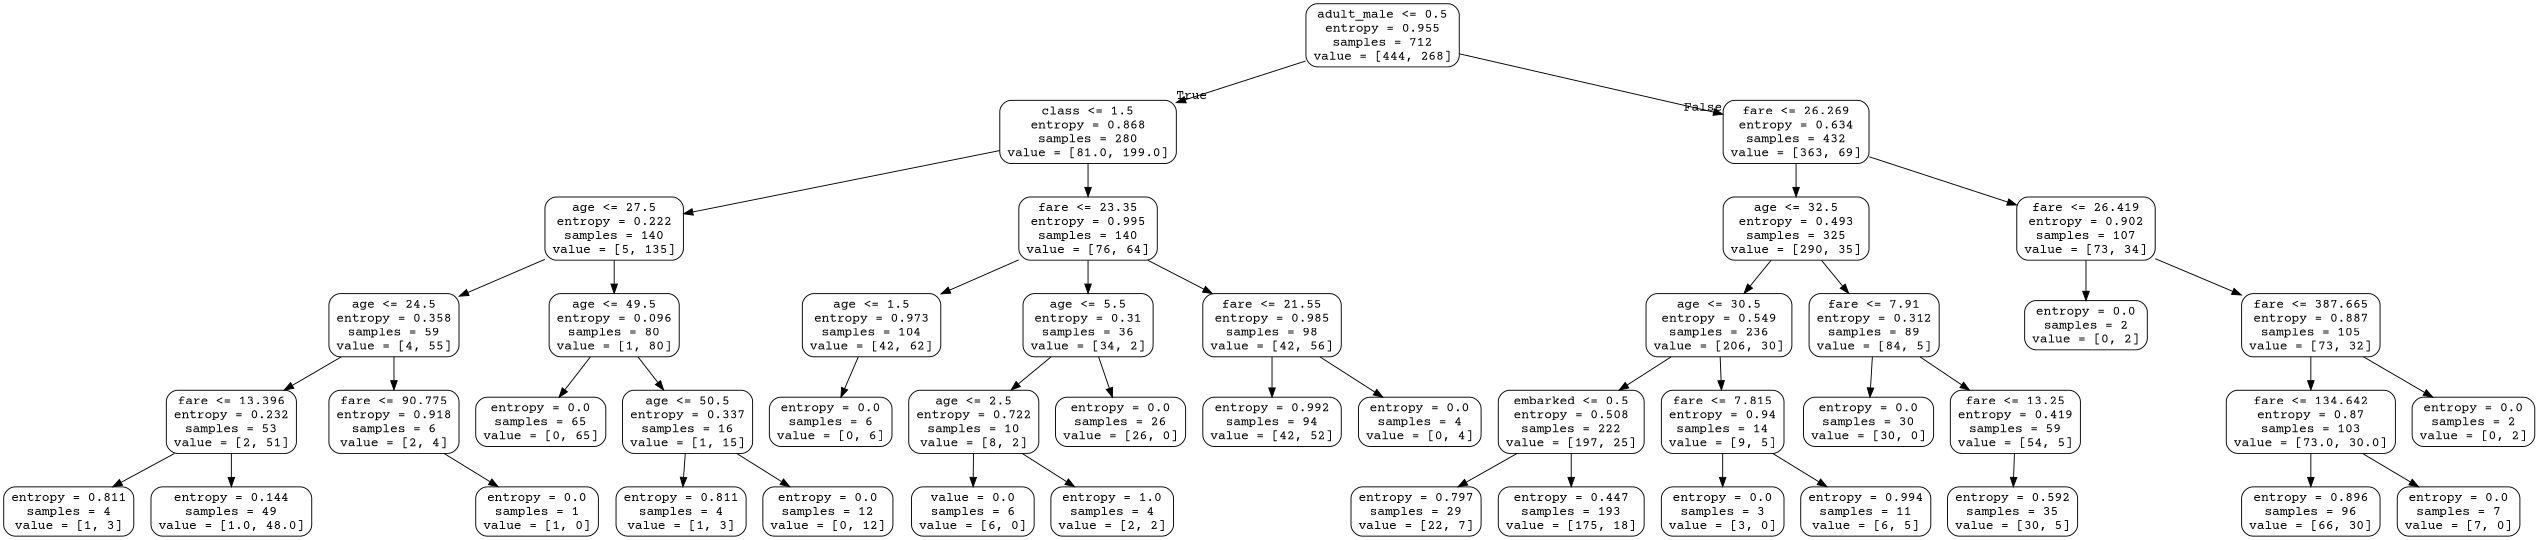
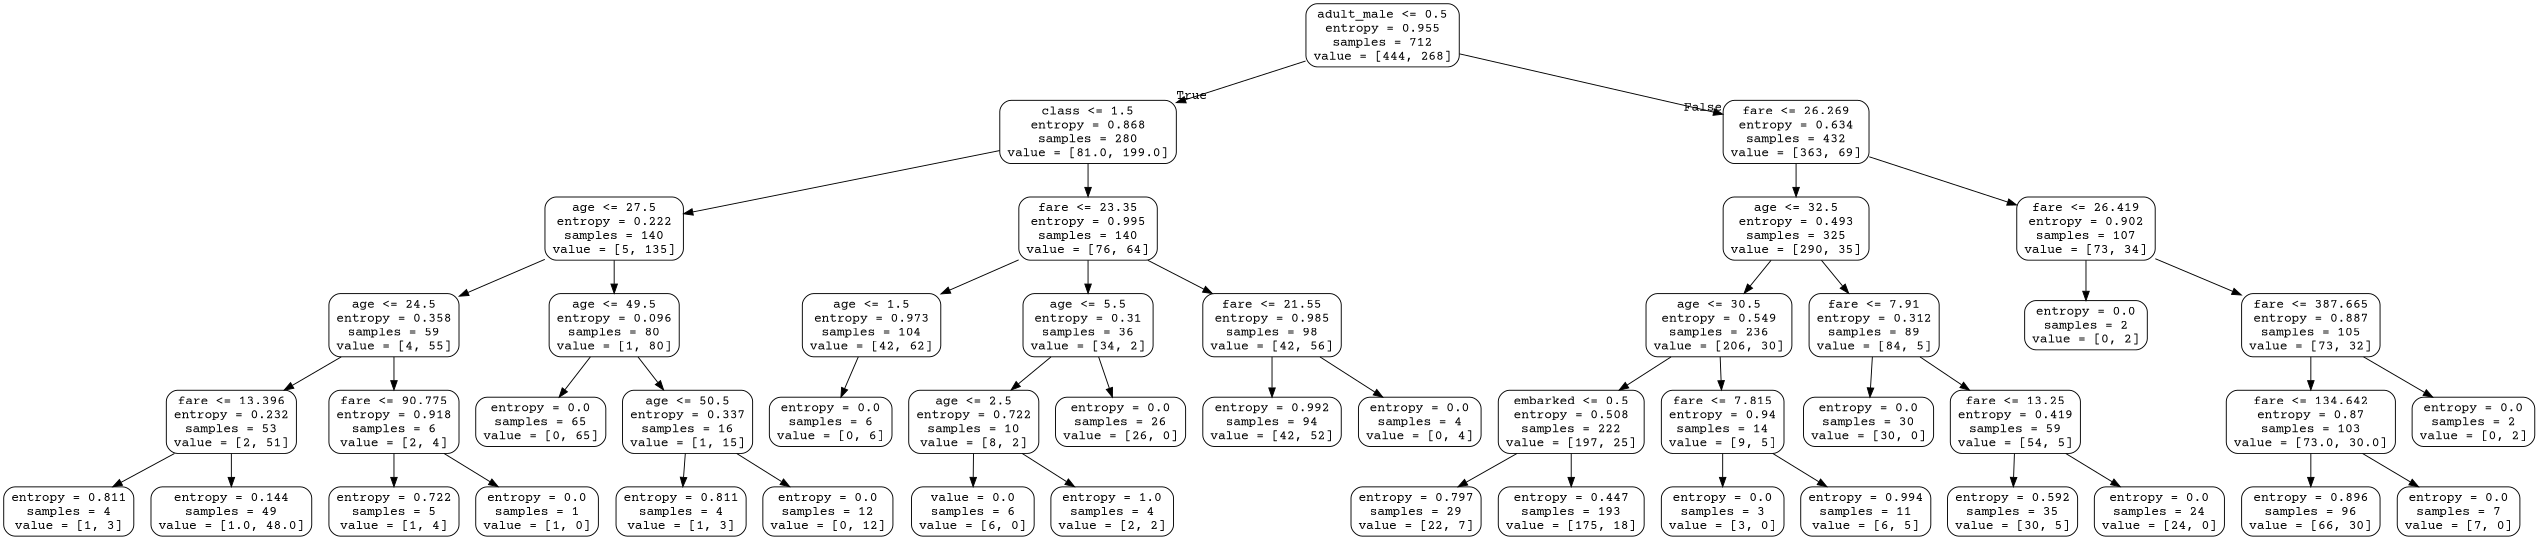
none -> (394, 512)
none -> (2159, 512)
